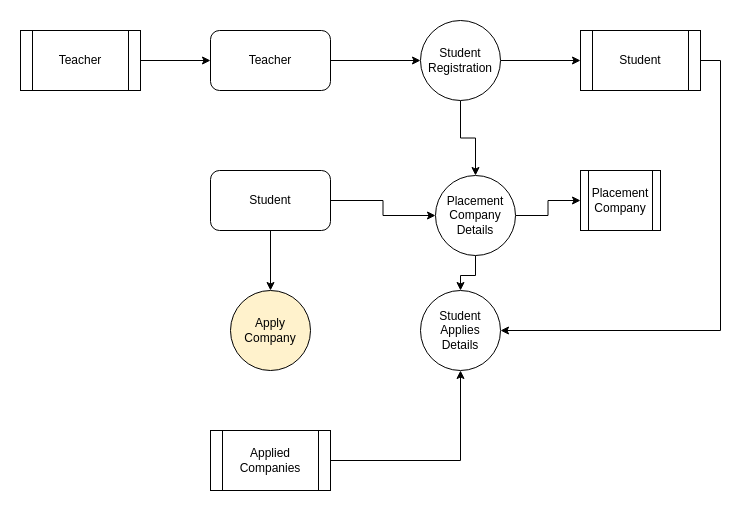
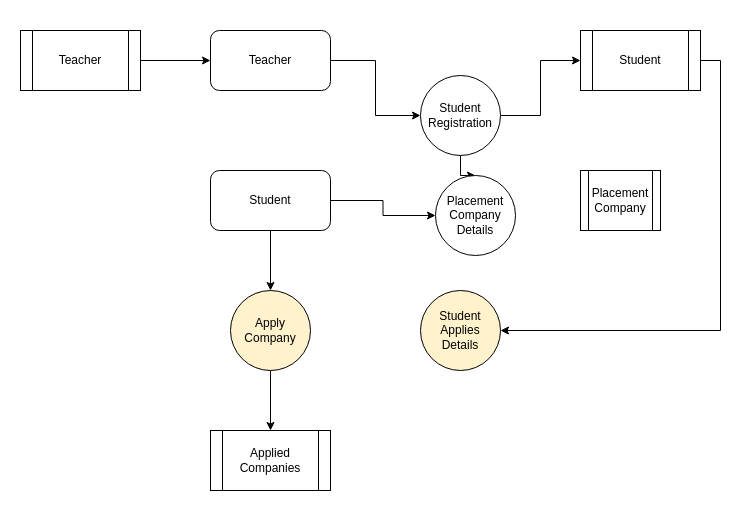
(461, 61) -> (461, 116)
(548, 212) -> none
(475, 276) -> none
(461, 331) -> (461, 331)
none -> (271, 397)
(437, 461) -> none
